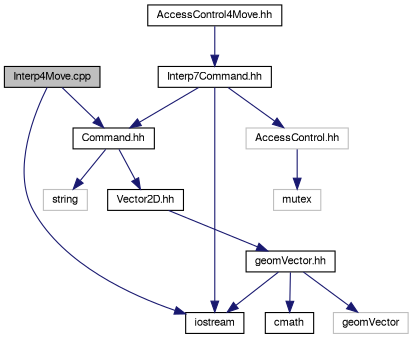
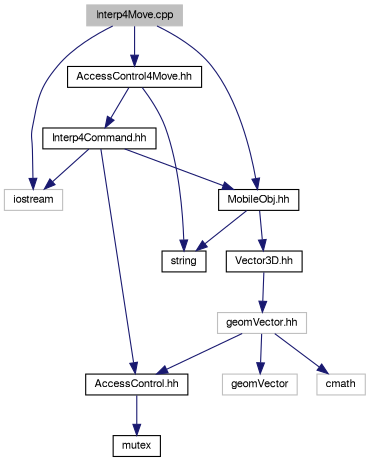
none -> (135, 41)
(52, 77) -> (135, 15)
(215, 77) -> (99, 138)
(114, 138) -> (259, 200)
(297, 138) -> (137, 385)
none -> (174, 160)
(65, 200) -> (184, 261)
(146, 200) -> (264, 261)
(297, 200) -> (137, 446)
(291, 261) -> (262, 323)
(257, 289) -> (204, 351)
(215, 323) -> (34, 200)
(289, 323) -> (341, 385)
